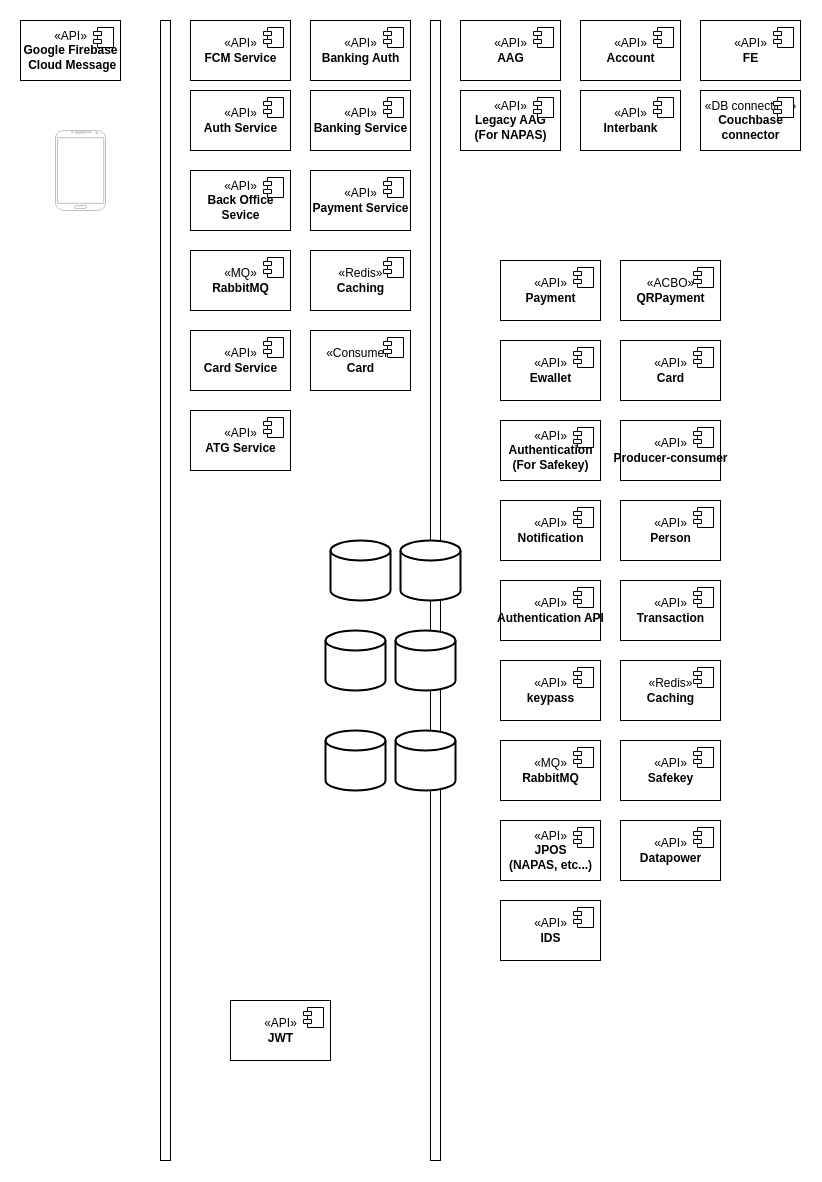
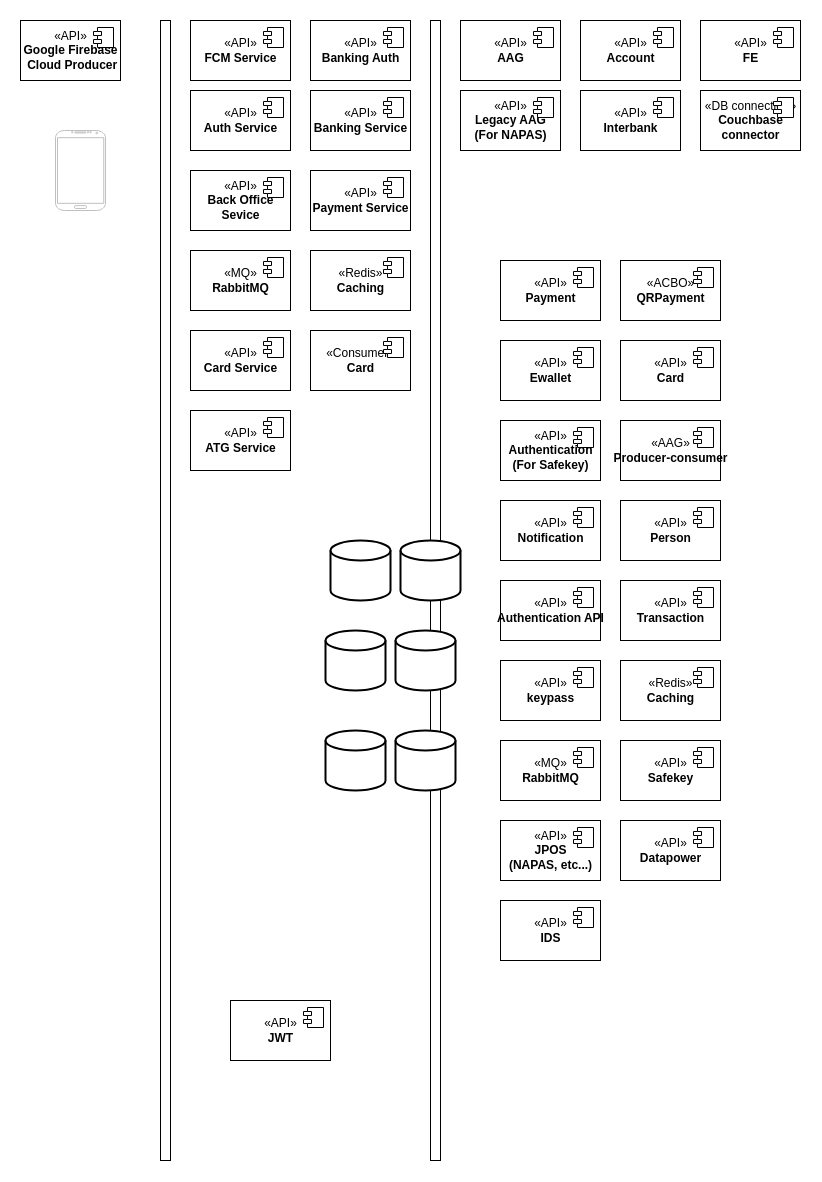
(71, 51) -> (71, 51)
(671, 451) -> (671, 451)
